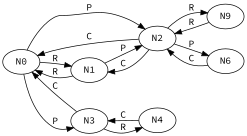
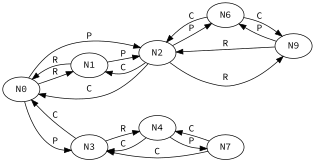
none -> (261, 23)
none -> (260, 35)
none -> (226, 147)
